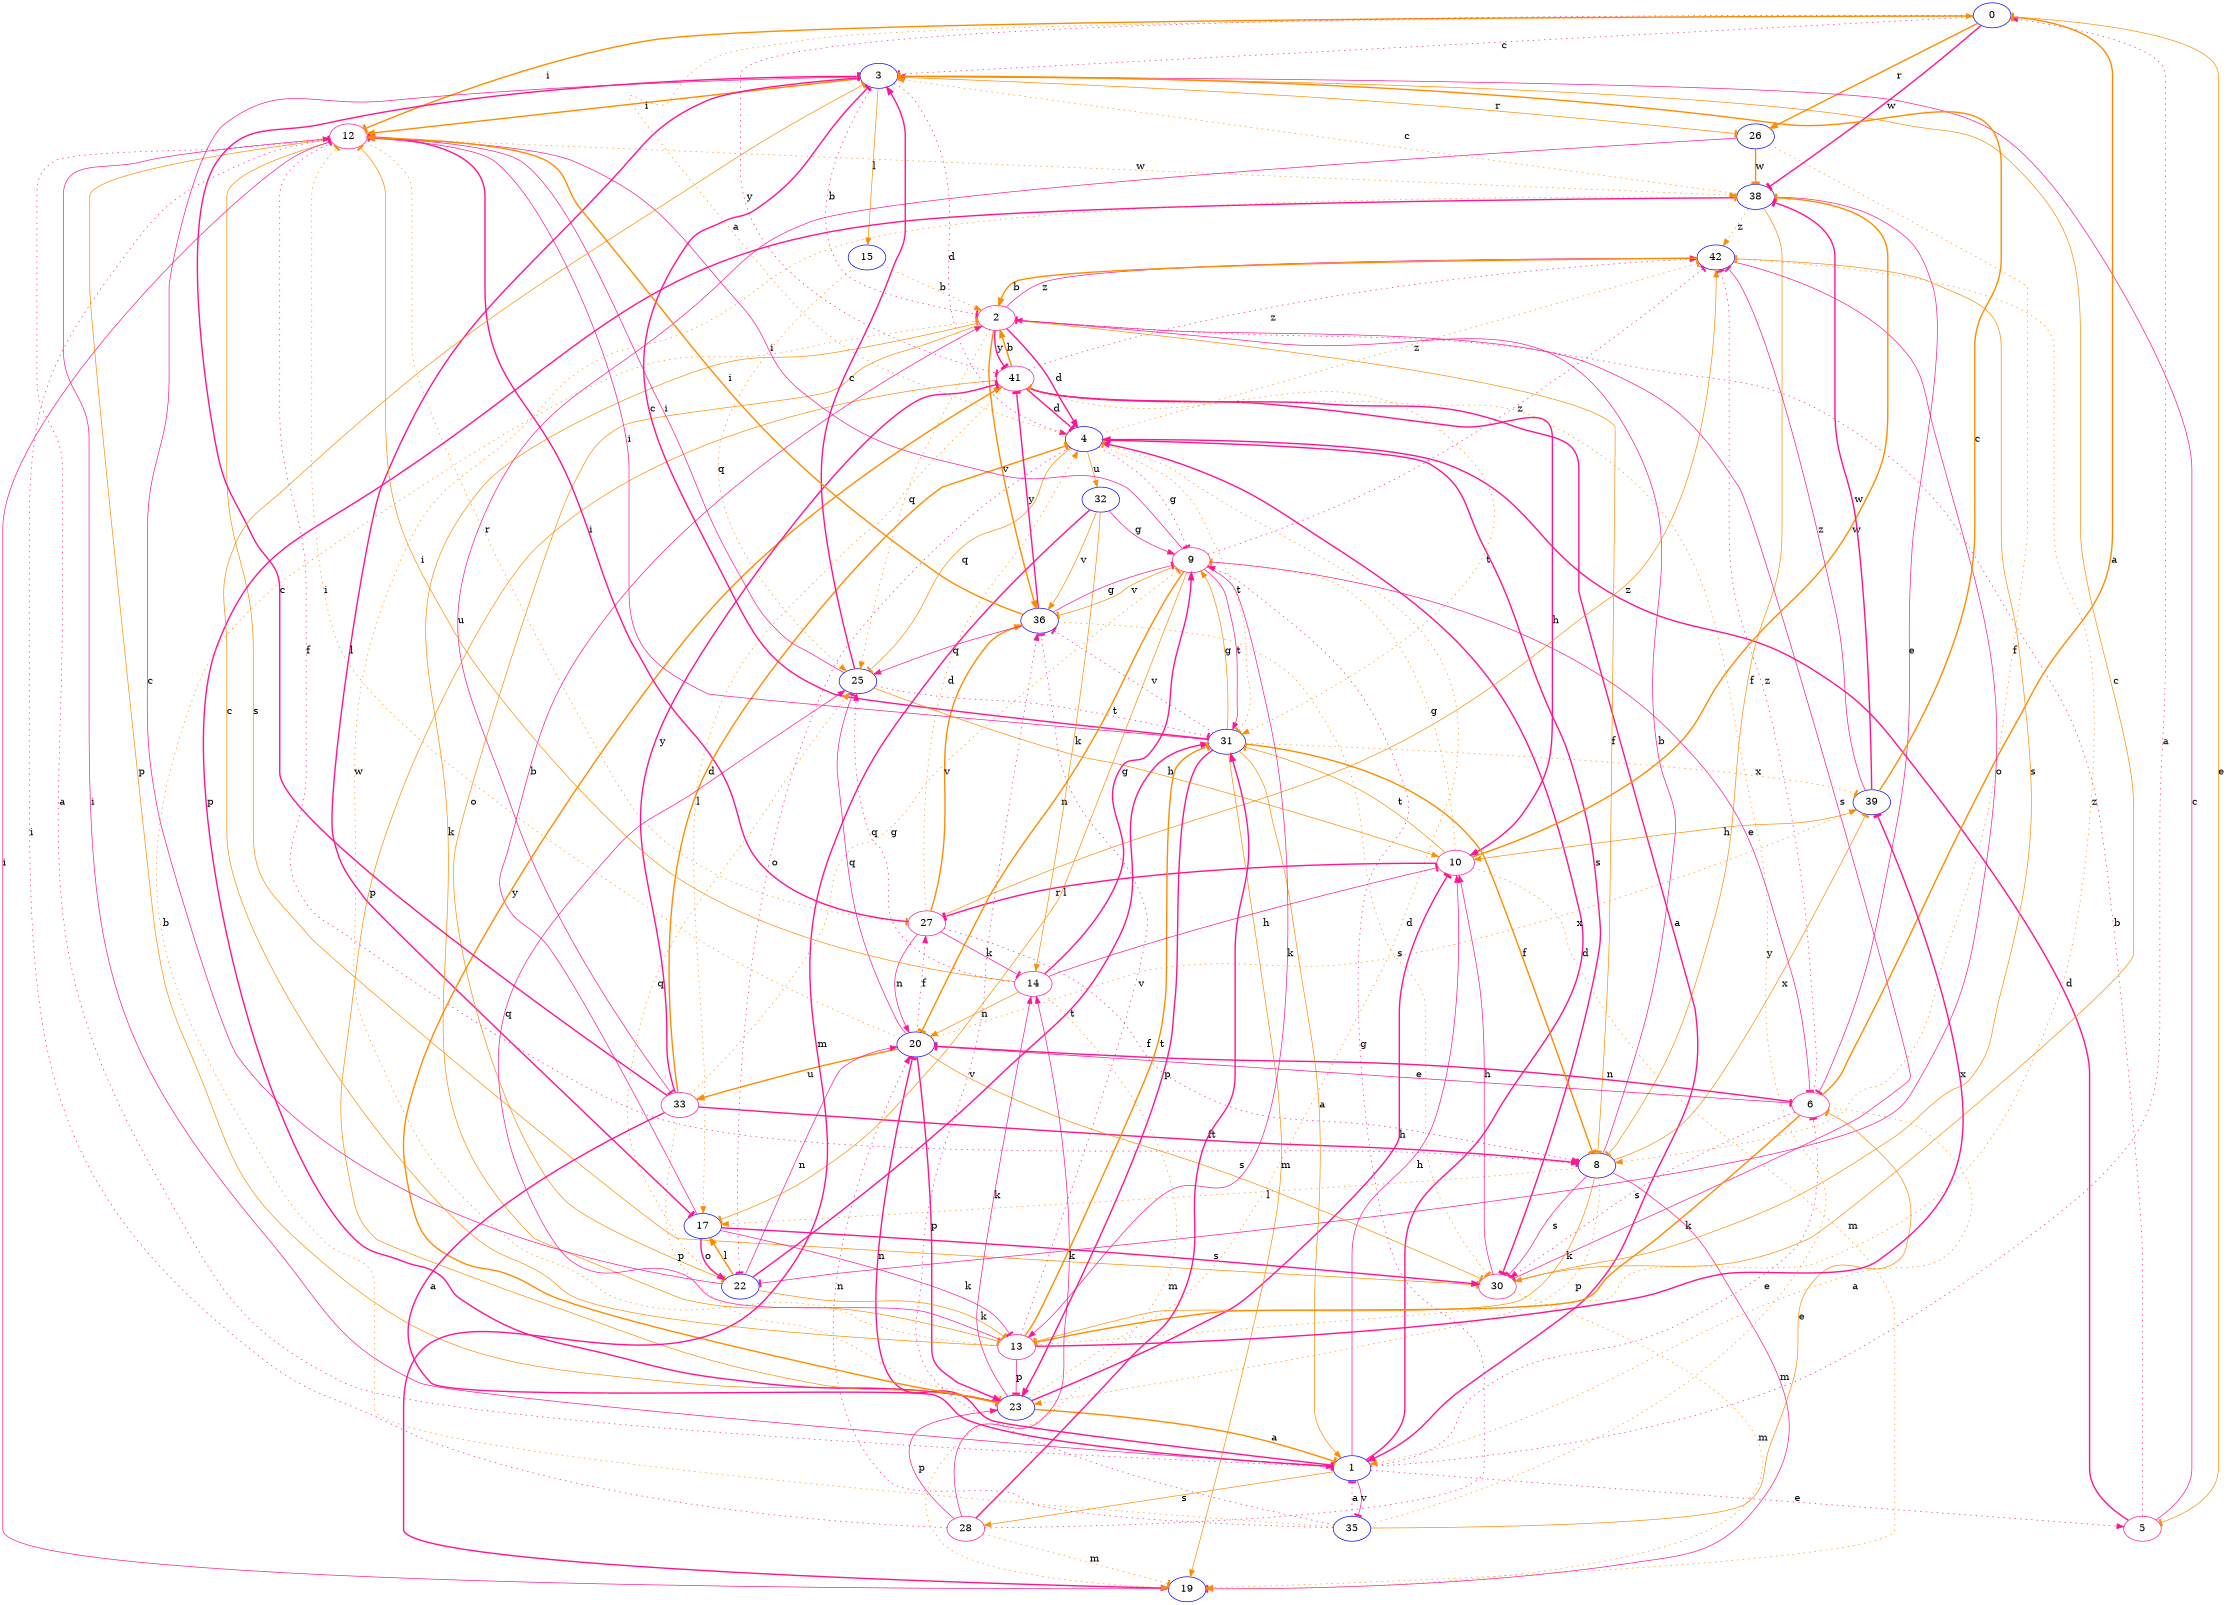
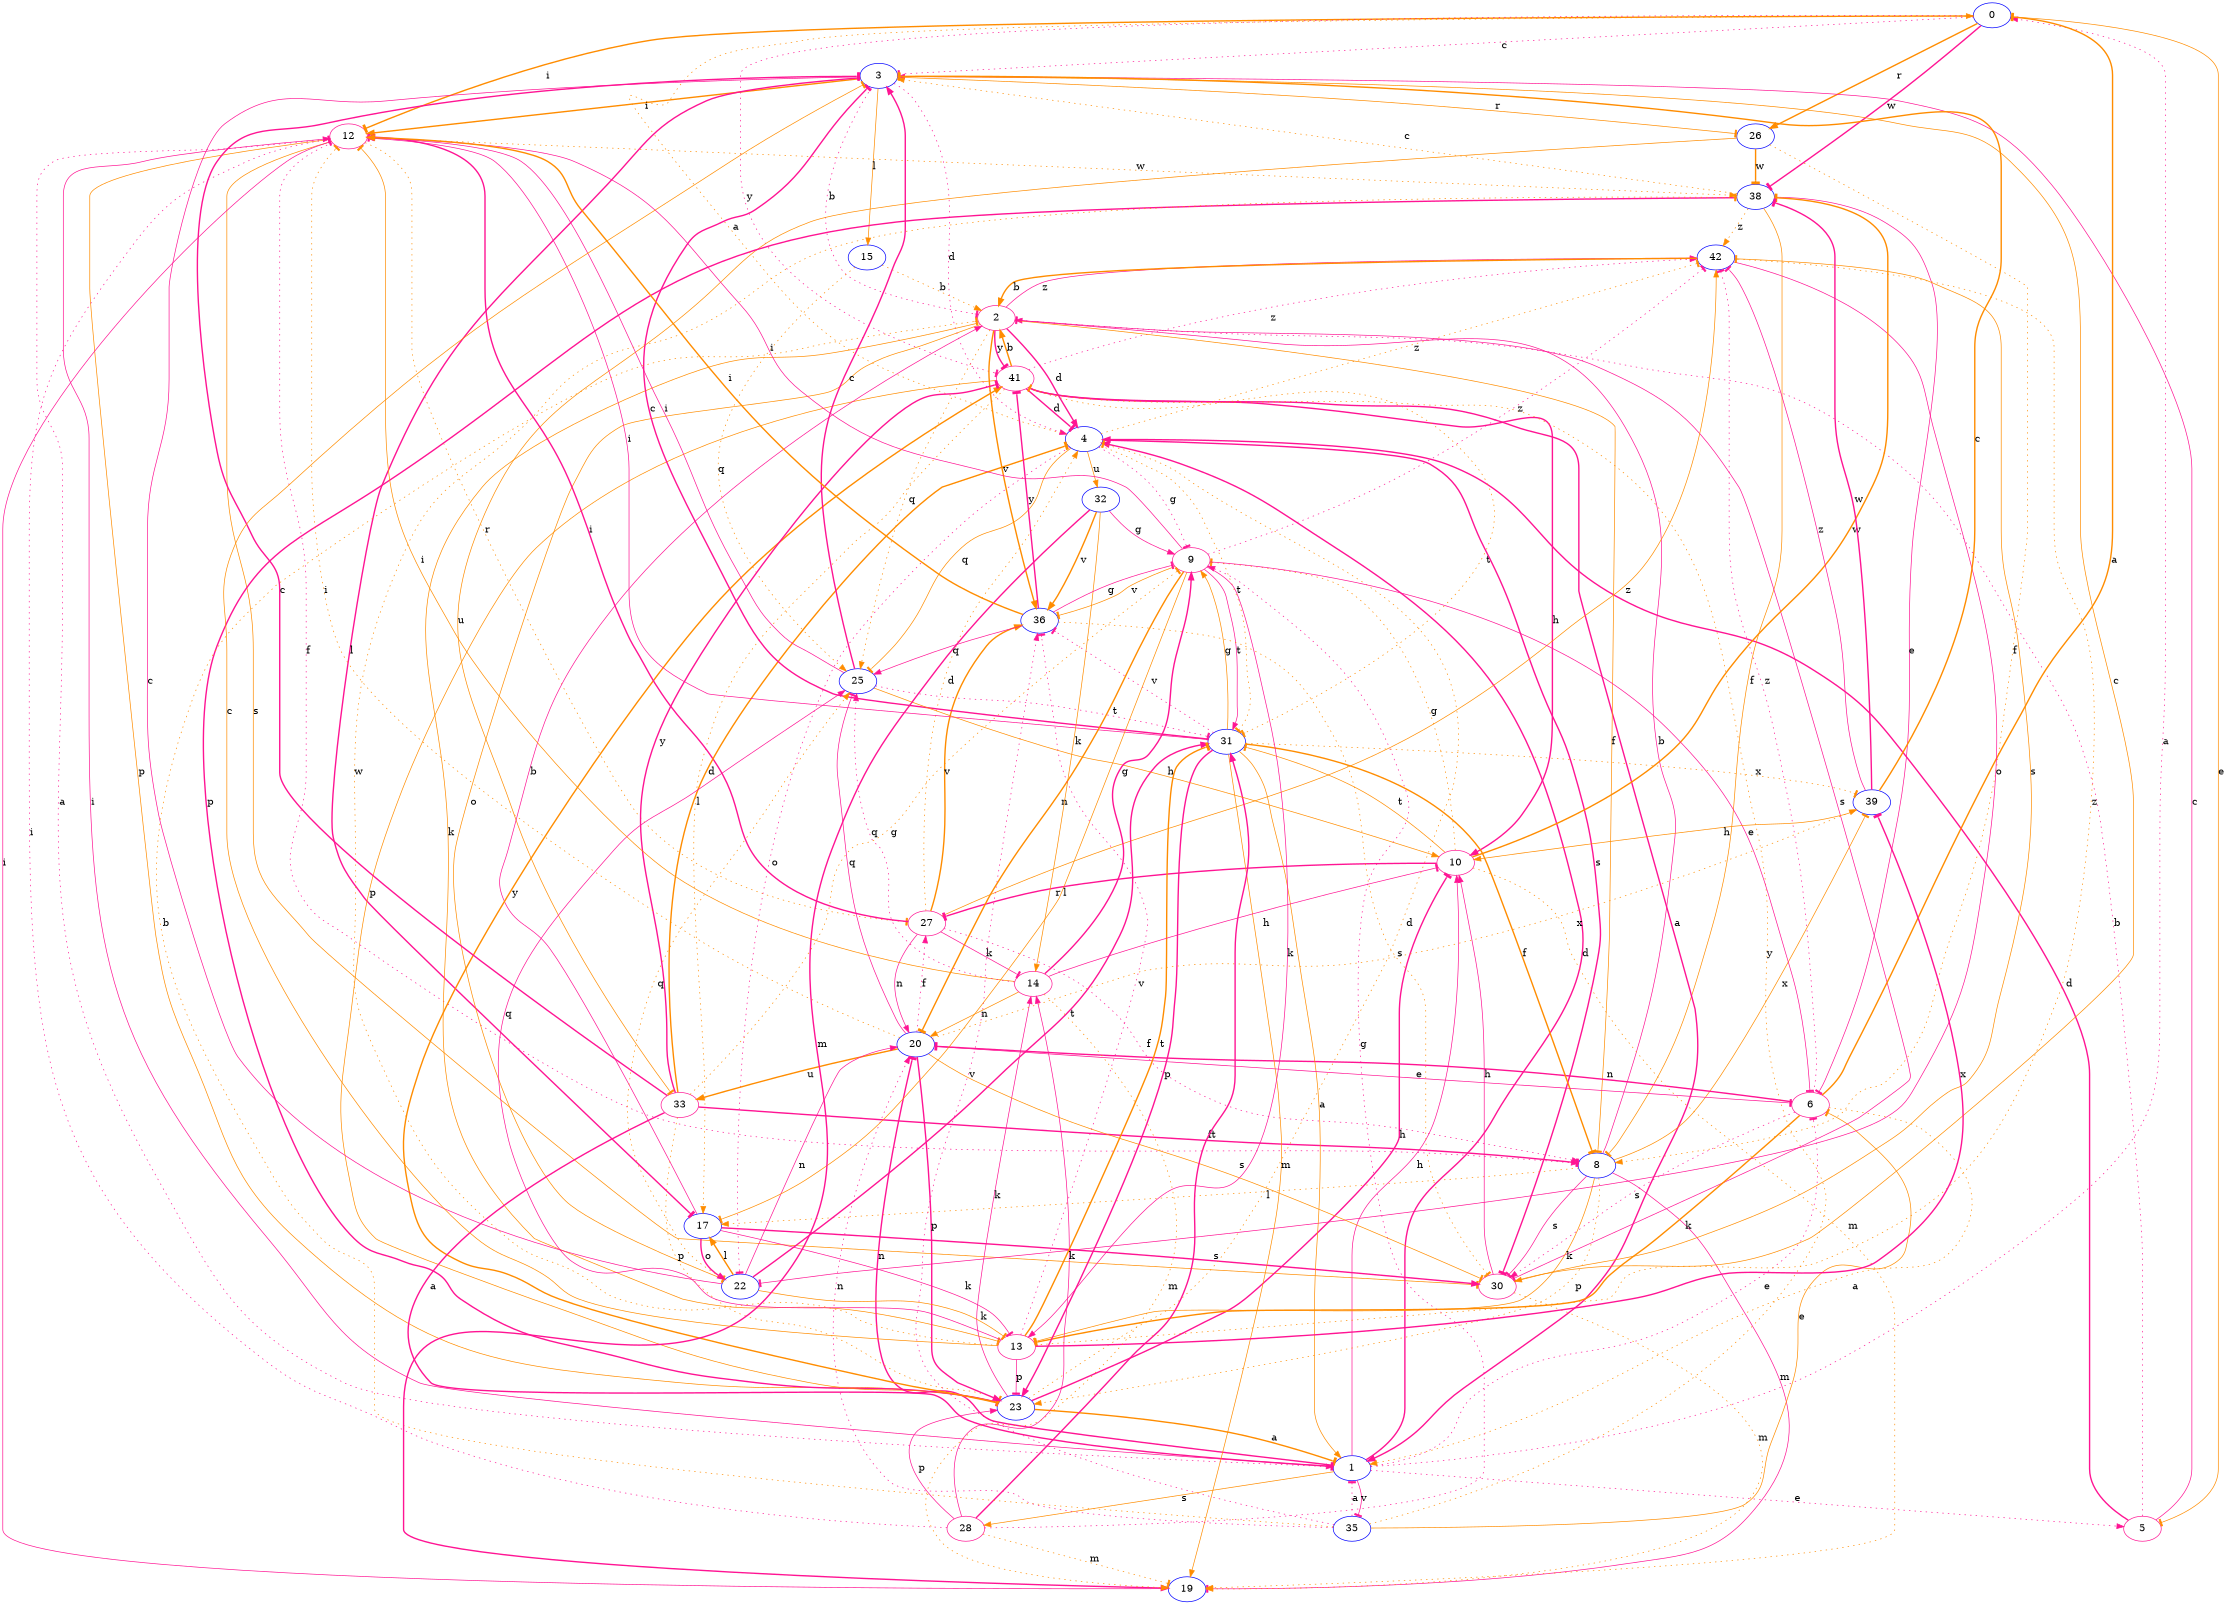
(790, 230) -> (790, 230)
(1446, 438) -> (1447, 439)
(1077, 559) -> (1077, 559)
